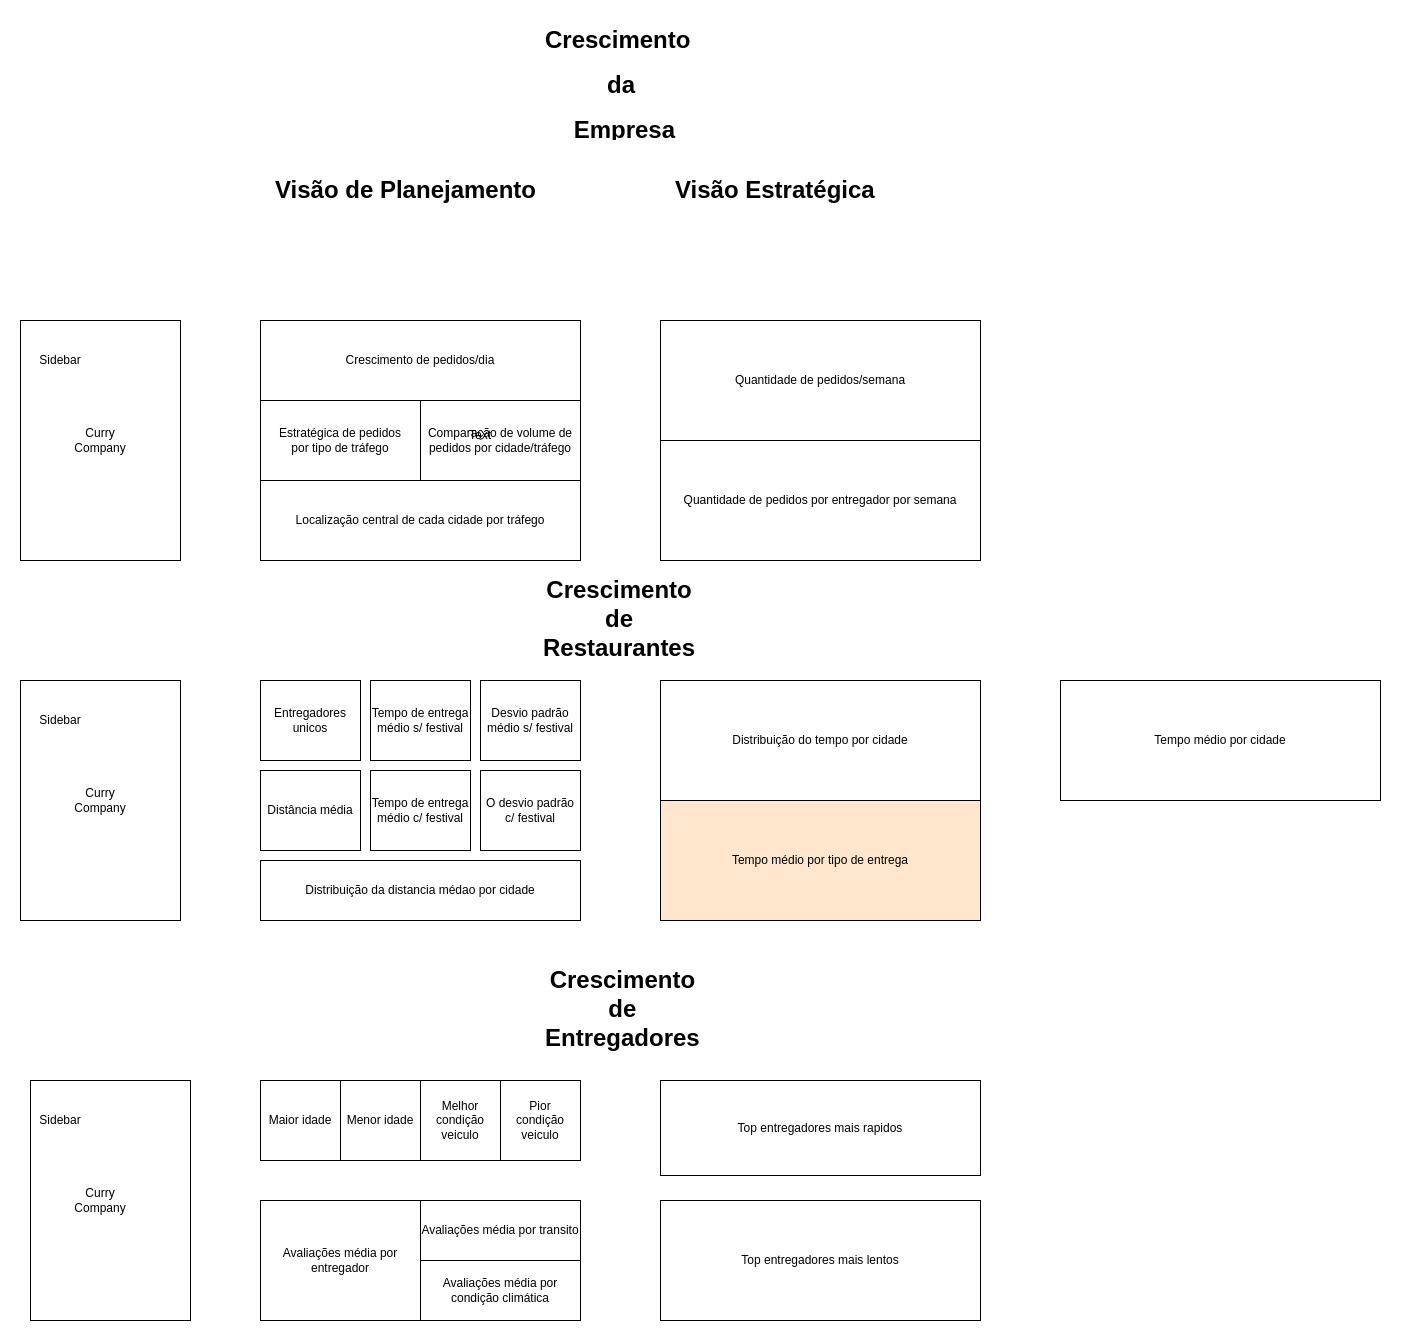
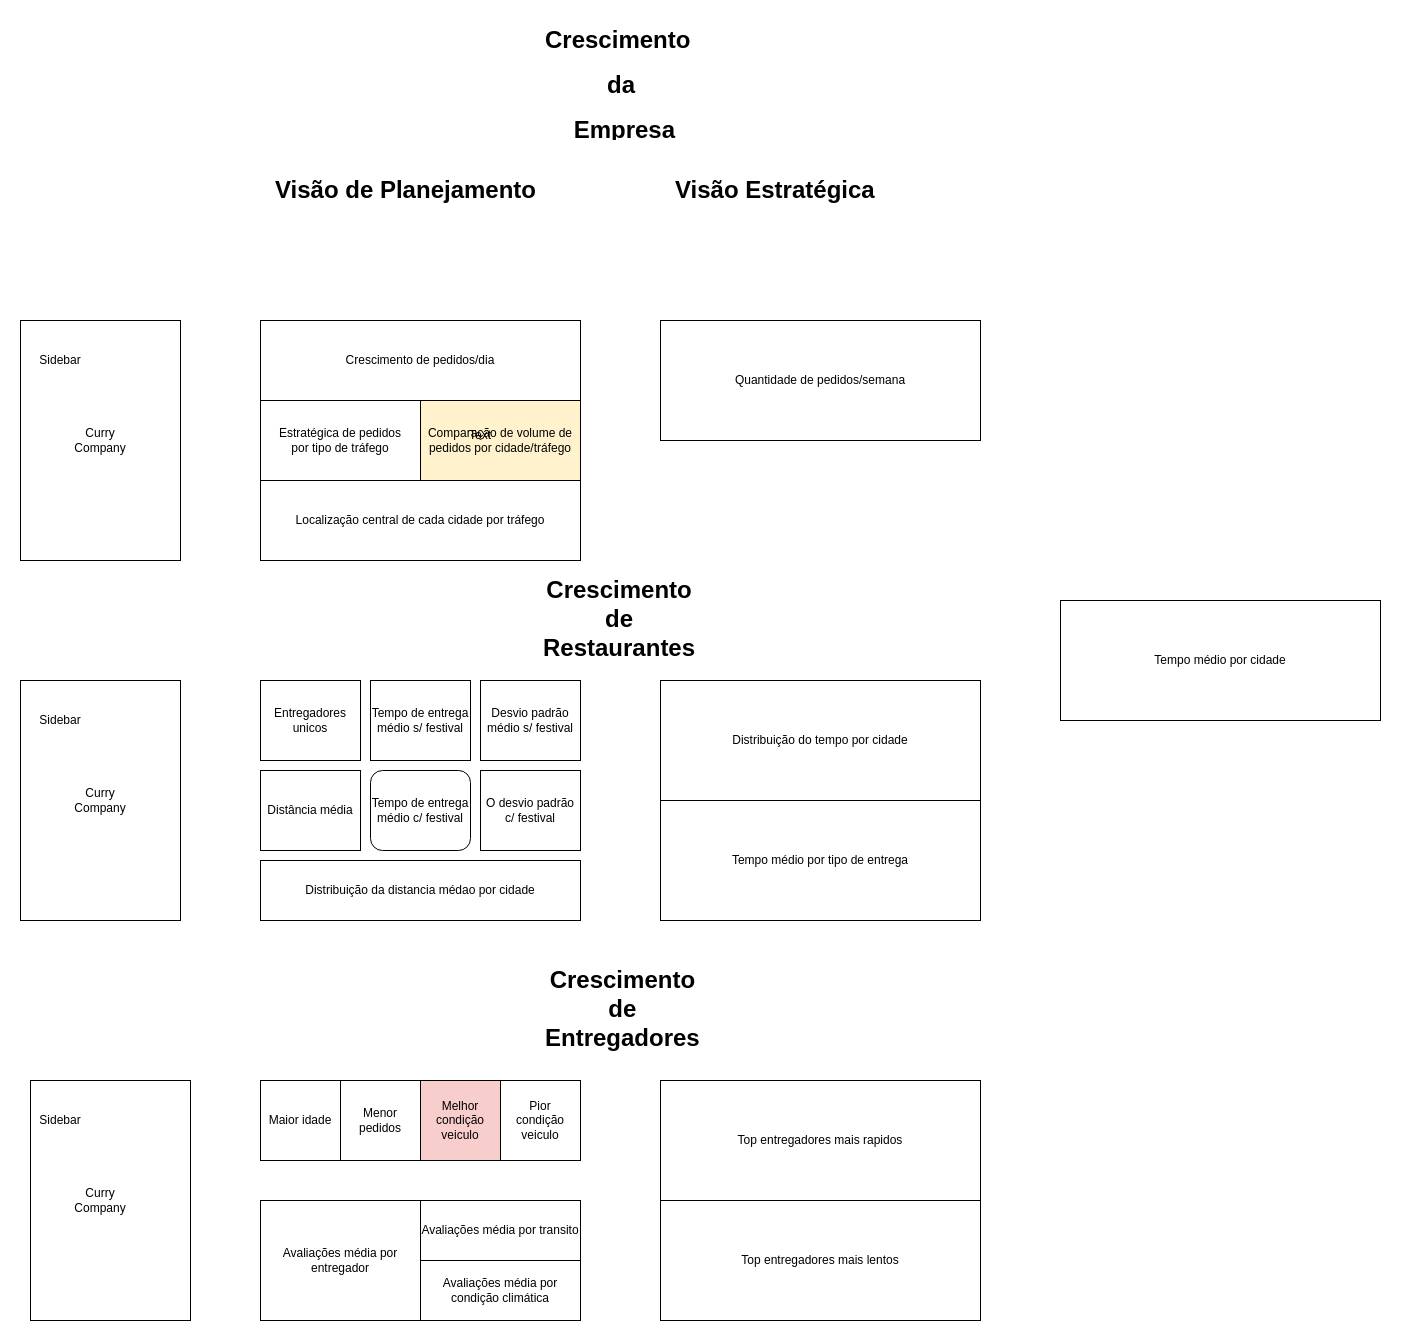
(501, 441) -> (501, 441)
(821, 501) -> none
(1221, 741) -> (1221, 661)
(421, 811) -> (421, 811)
(821, 861) -> (821, 861)
(381, 1121) -> (381, 1121)
(461, 1121) -> (461, 1121)
(821, 1128) -> (821, 1141)
